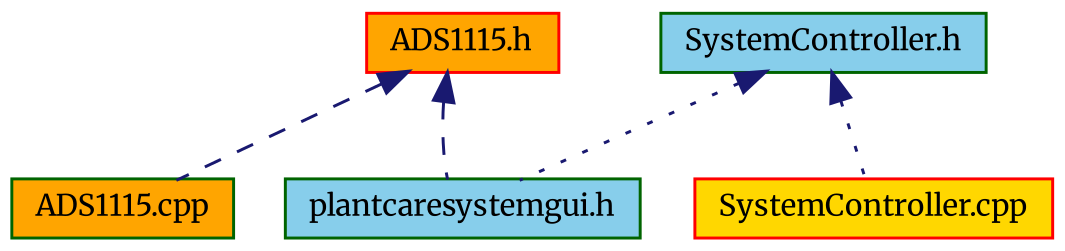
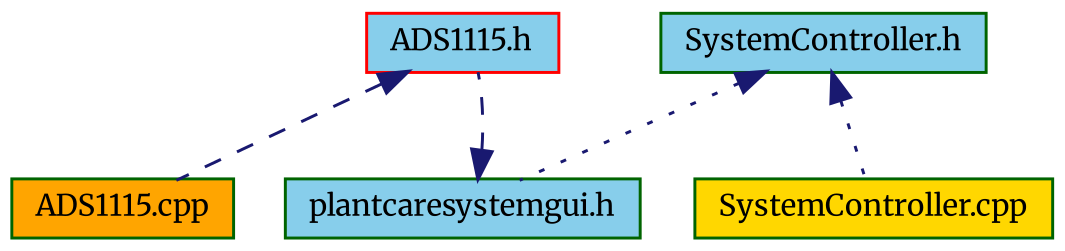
(463, 43) -> (463, 43)
(443, 141) -> (482, 111)
(874, 208) -> (874, 208)
